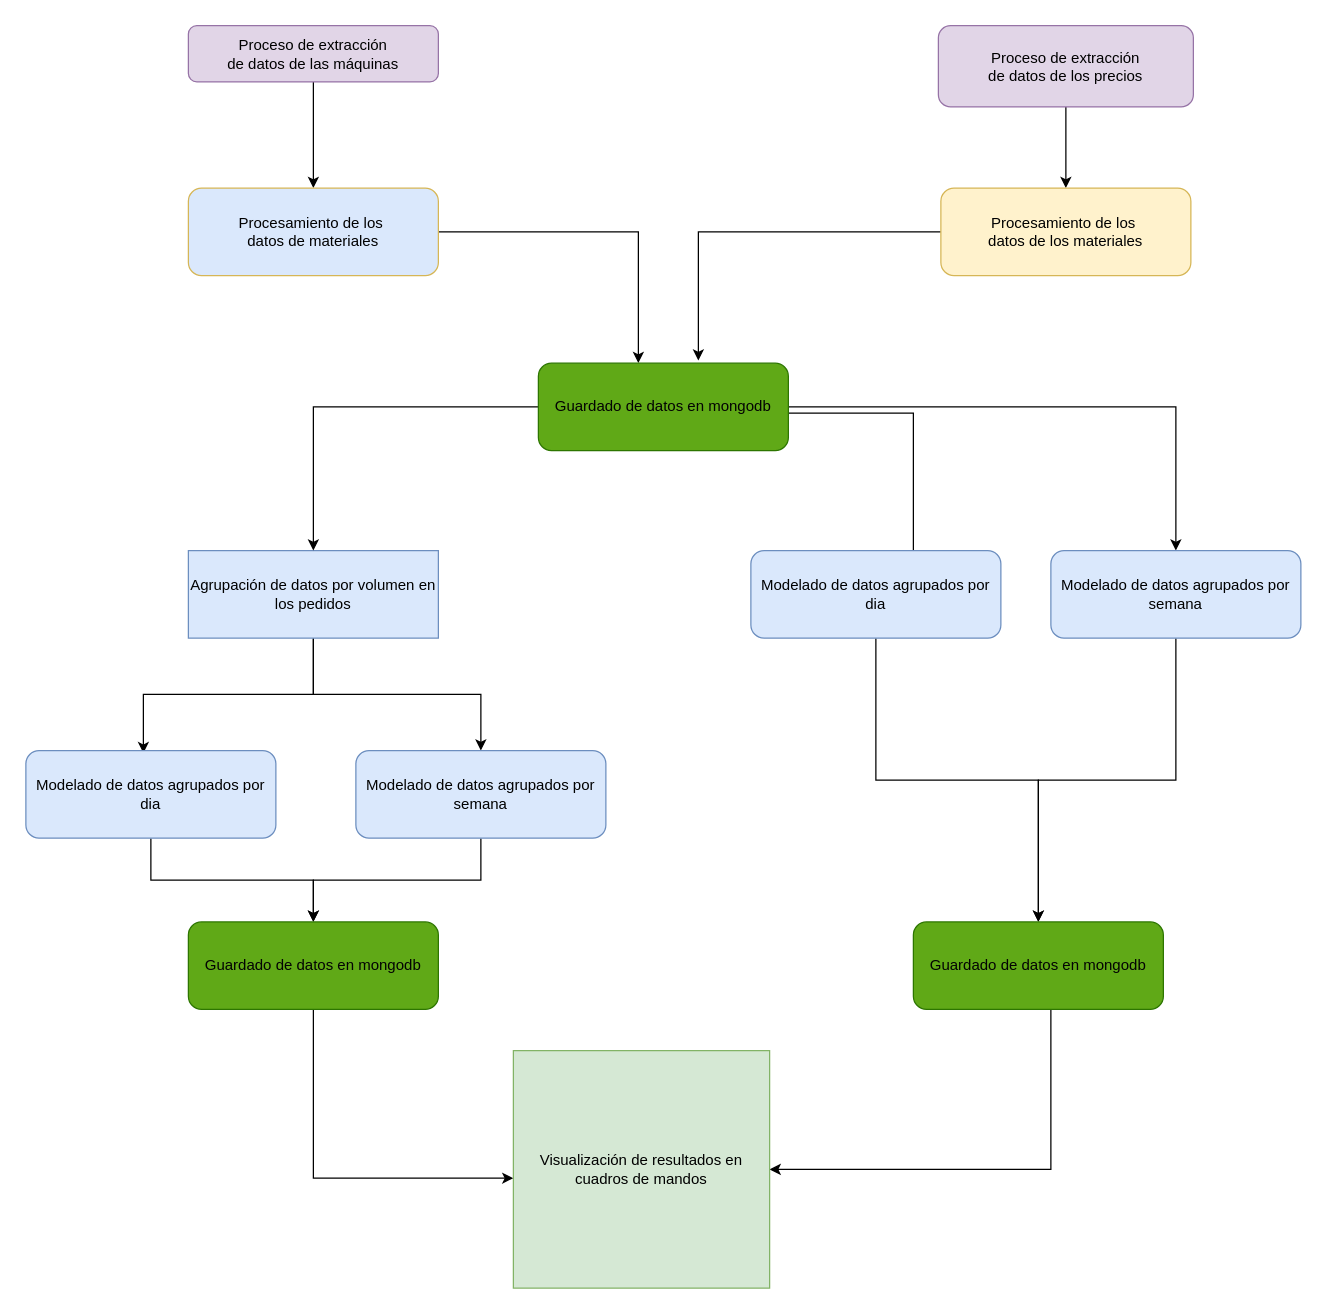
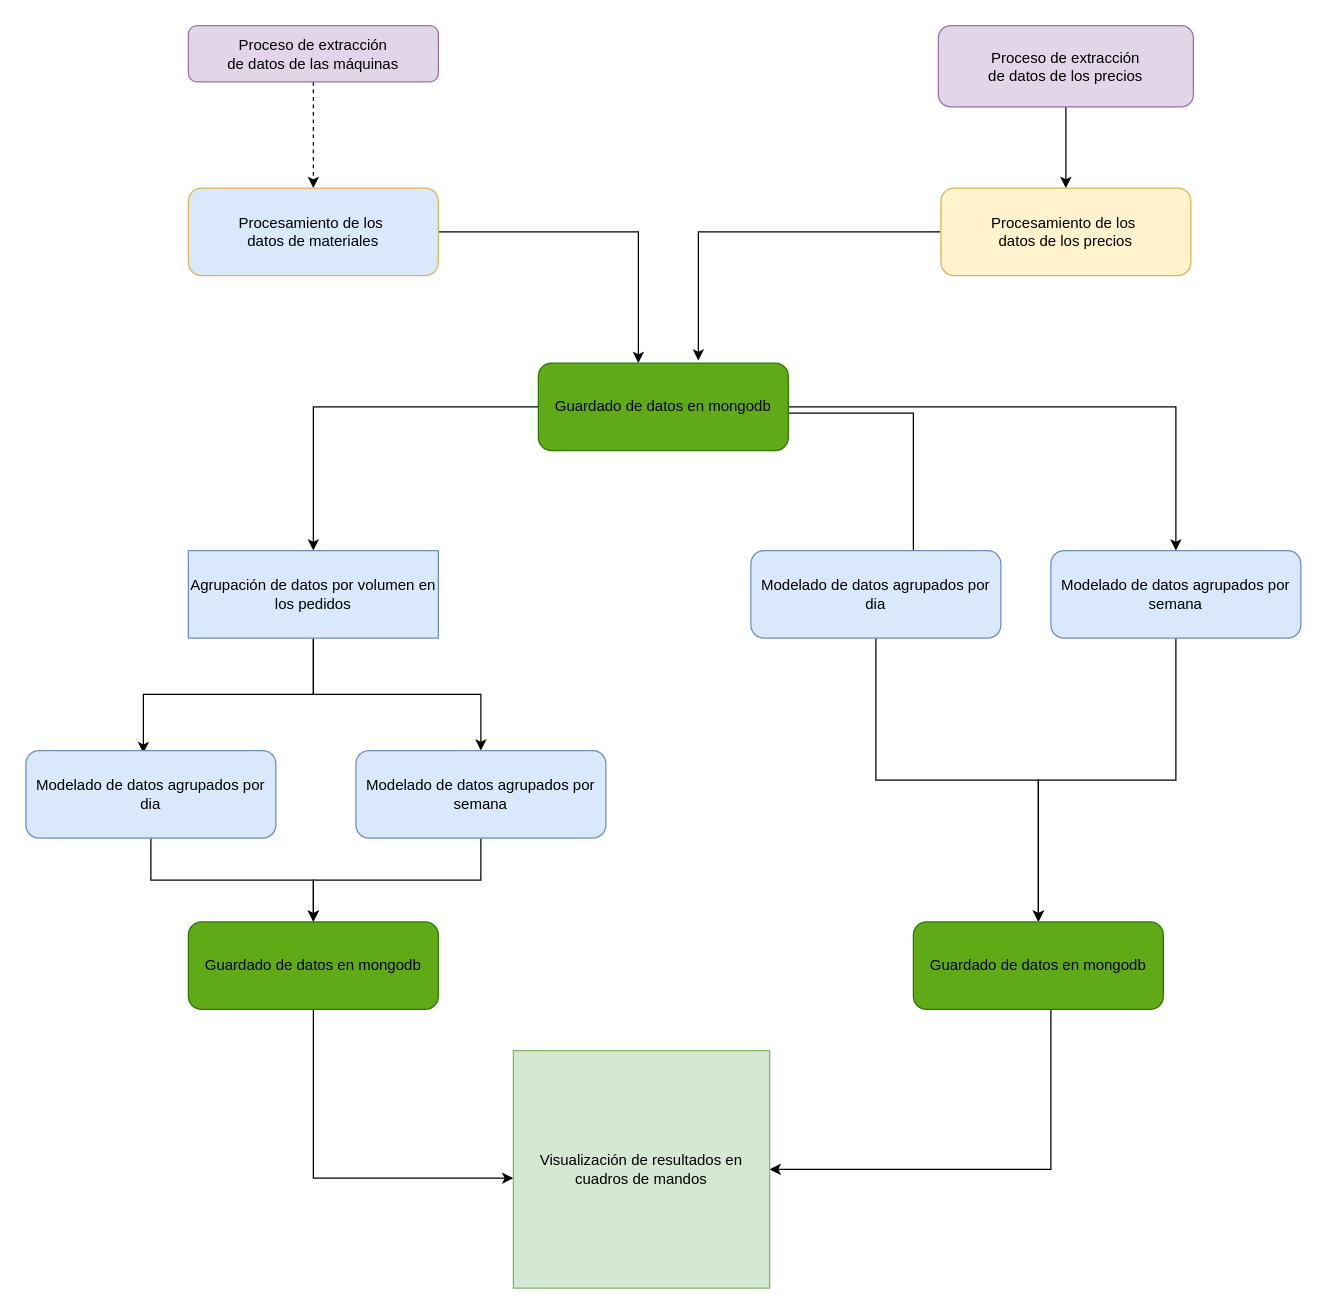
(313, 132) -> (313, 132)
(1066, 232) -> (1066, 232)
